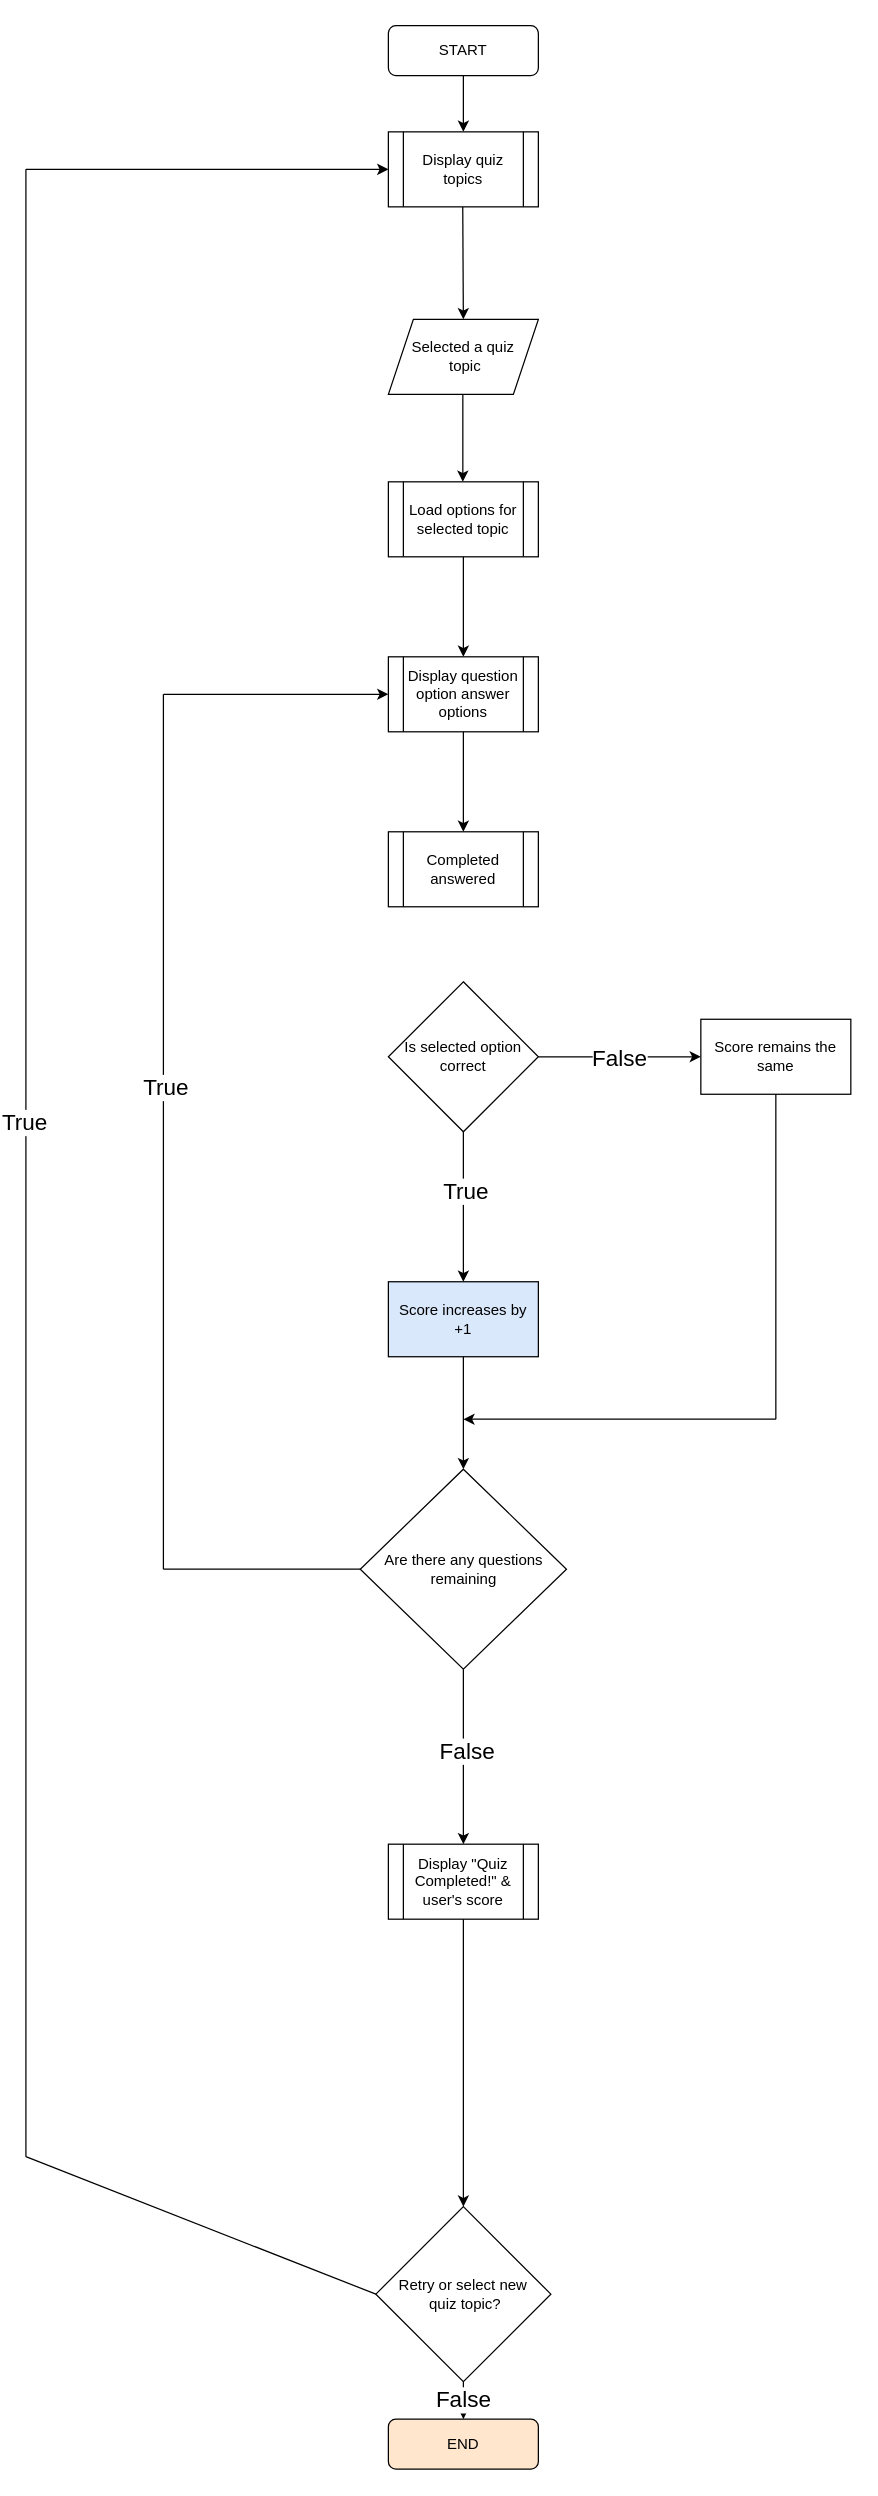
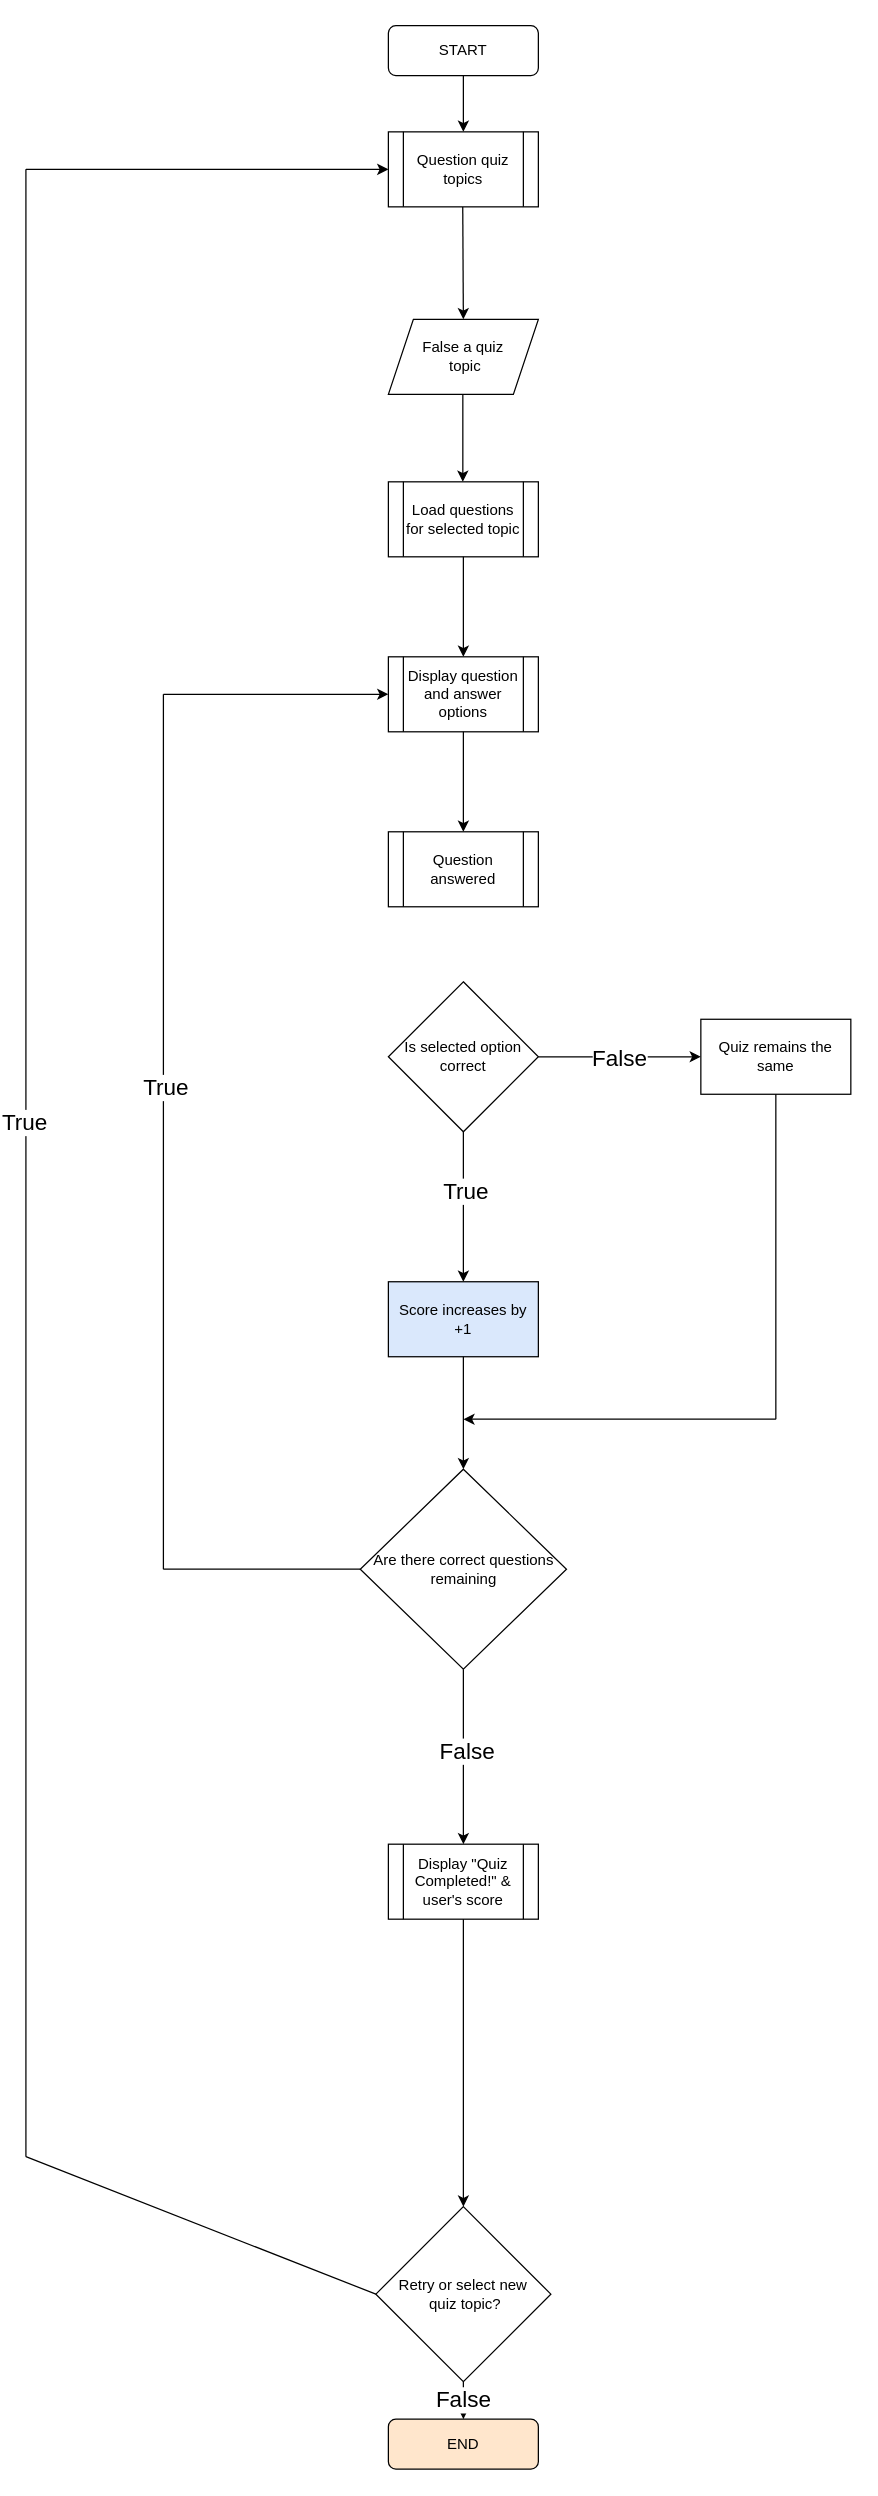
(463, 169) -> (463, 169)
(463, 357) -> (463, 357)
(463, 519) -> (463, 519)
(463, 694) -> (463, 694)
(463, 869) -> (463, 869)
(776, 1057) -> (776, 1057)
(464, 1569) -> (464, 1569)
